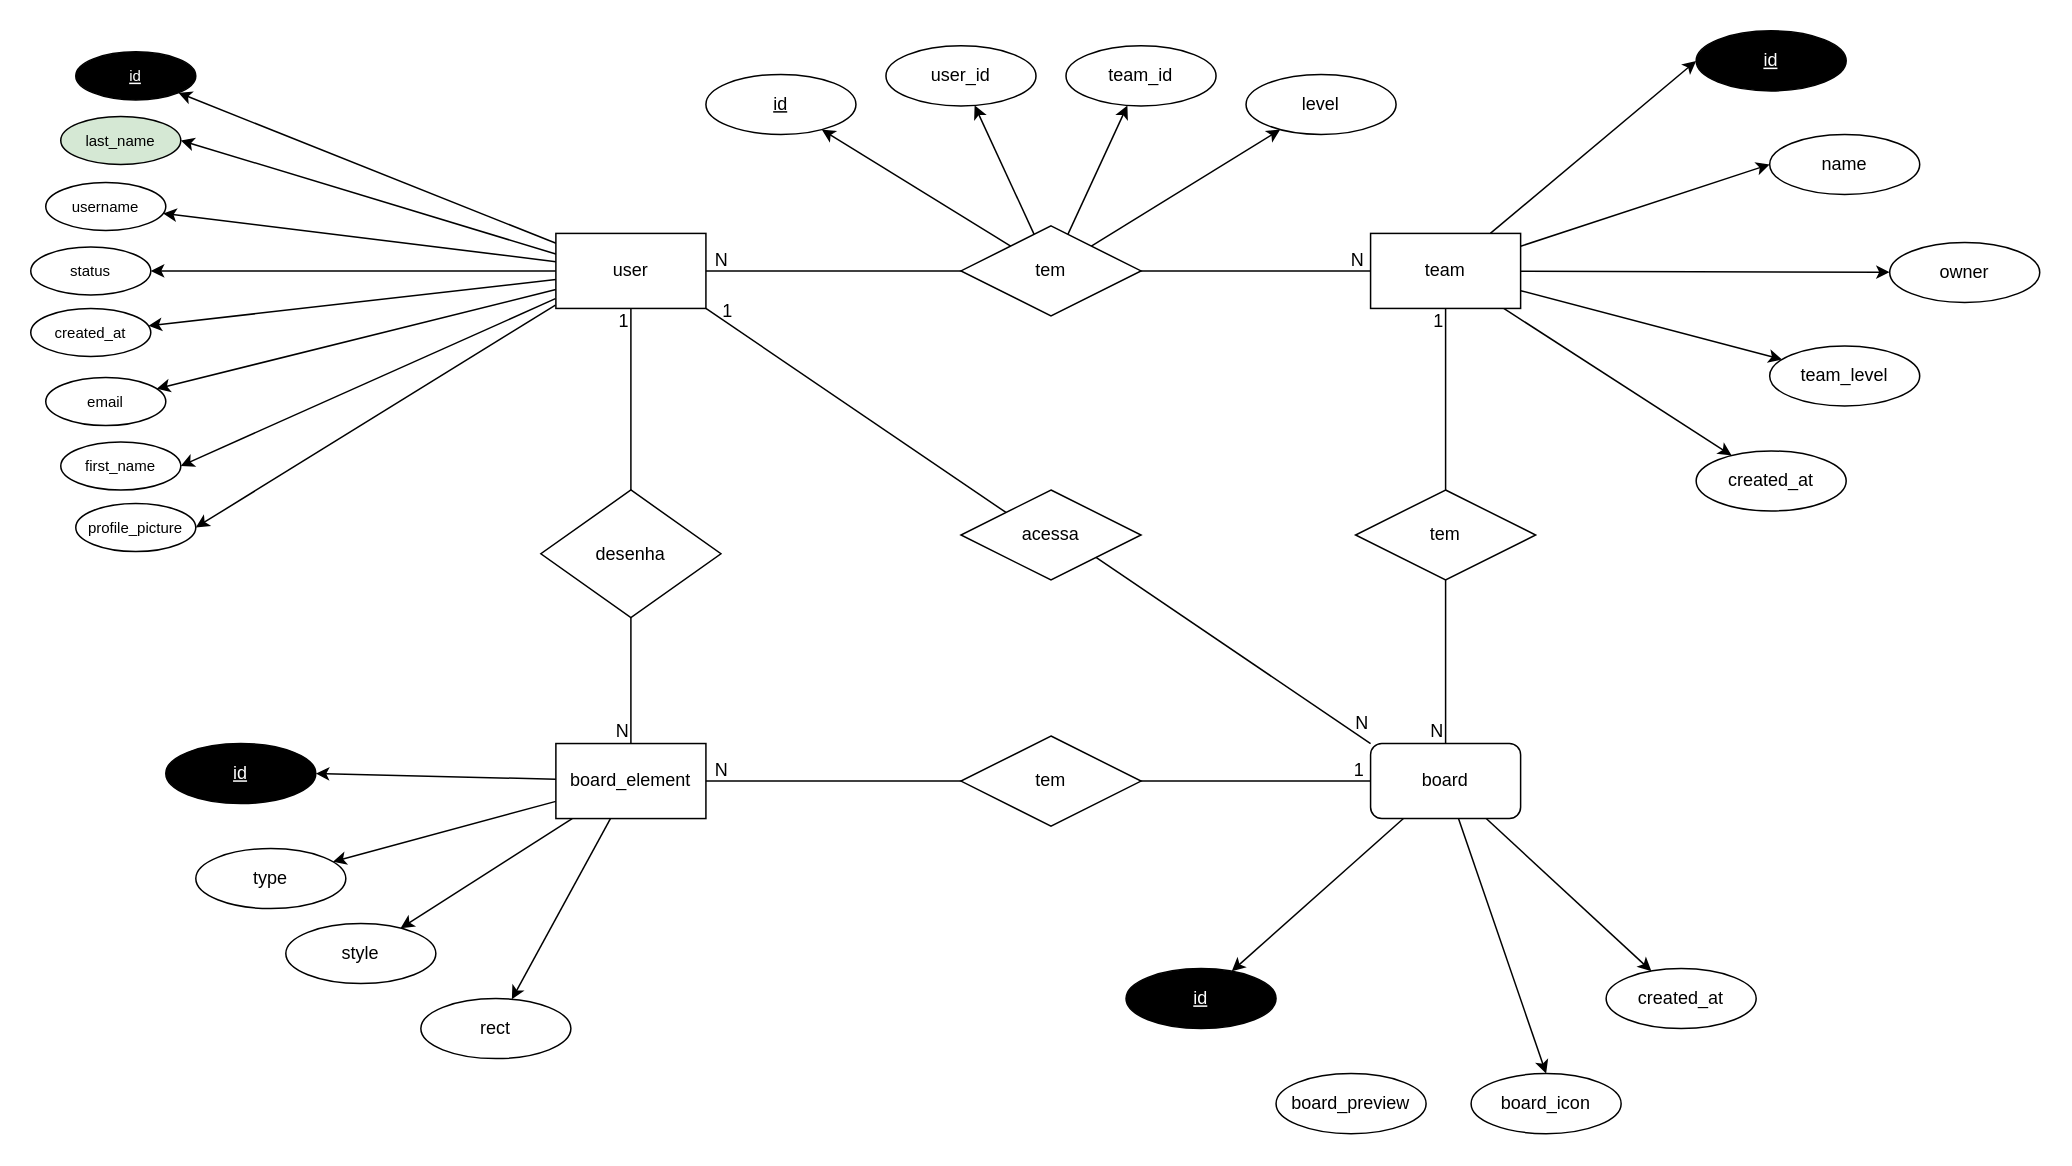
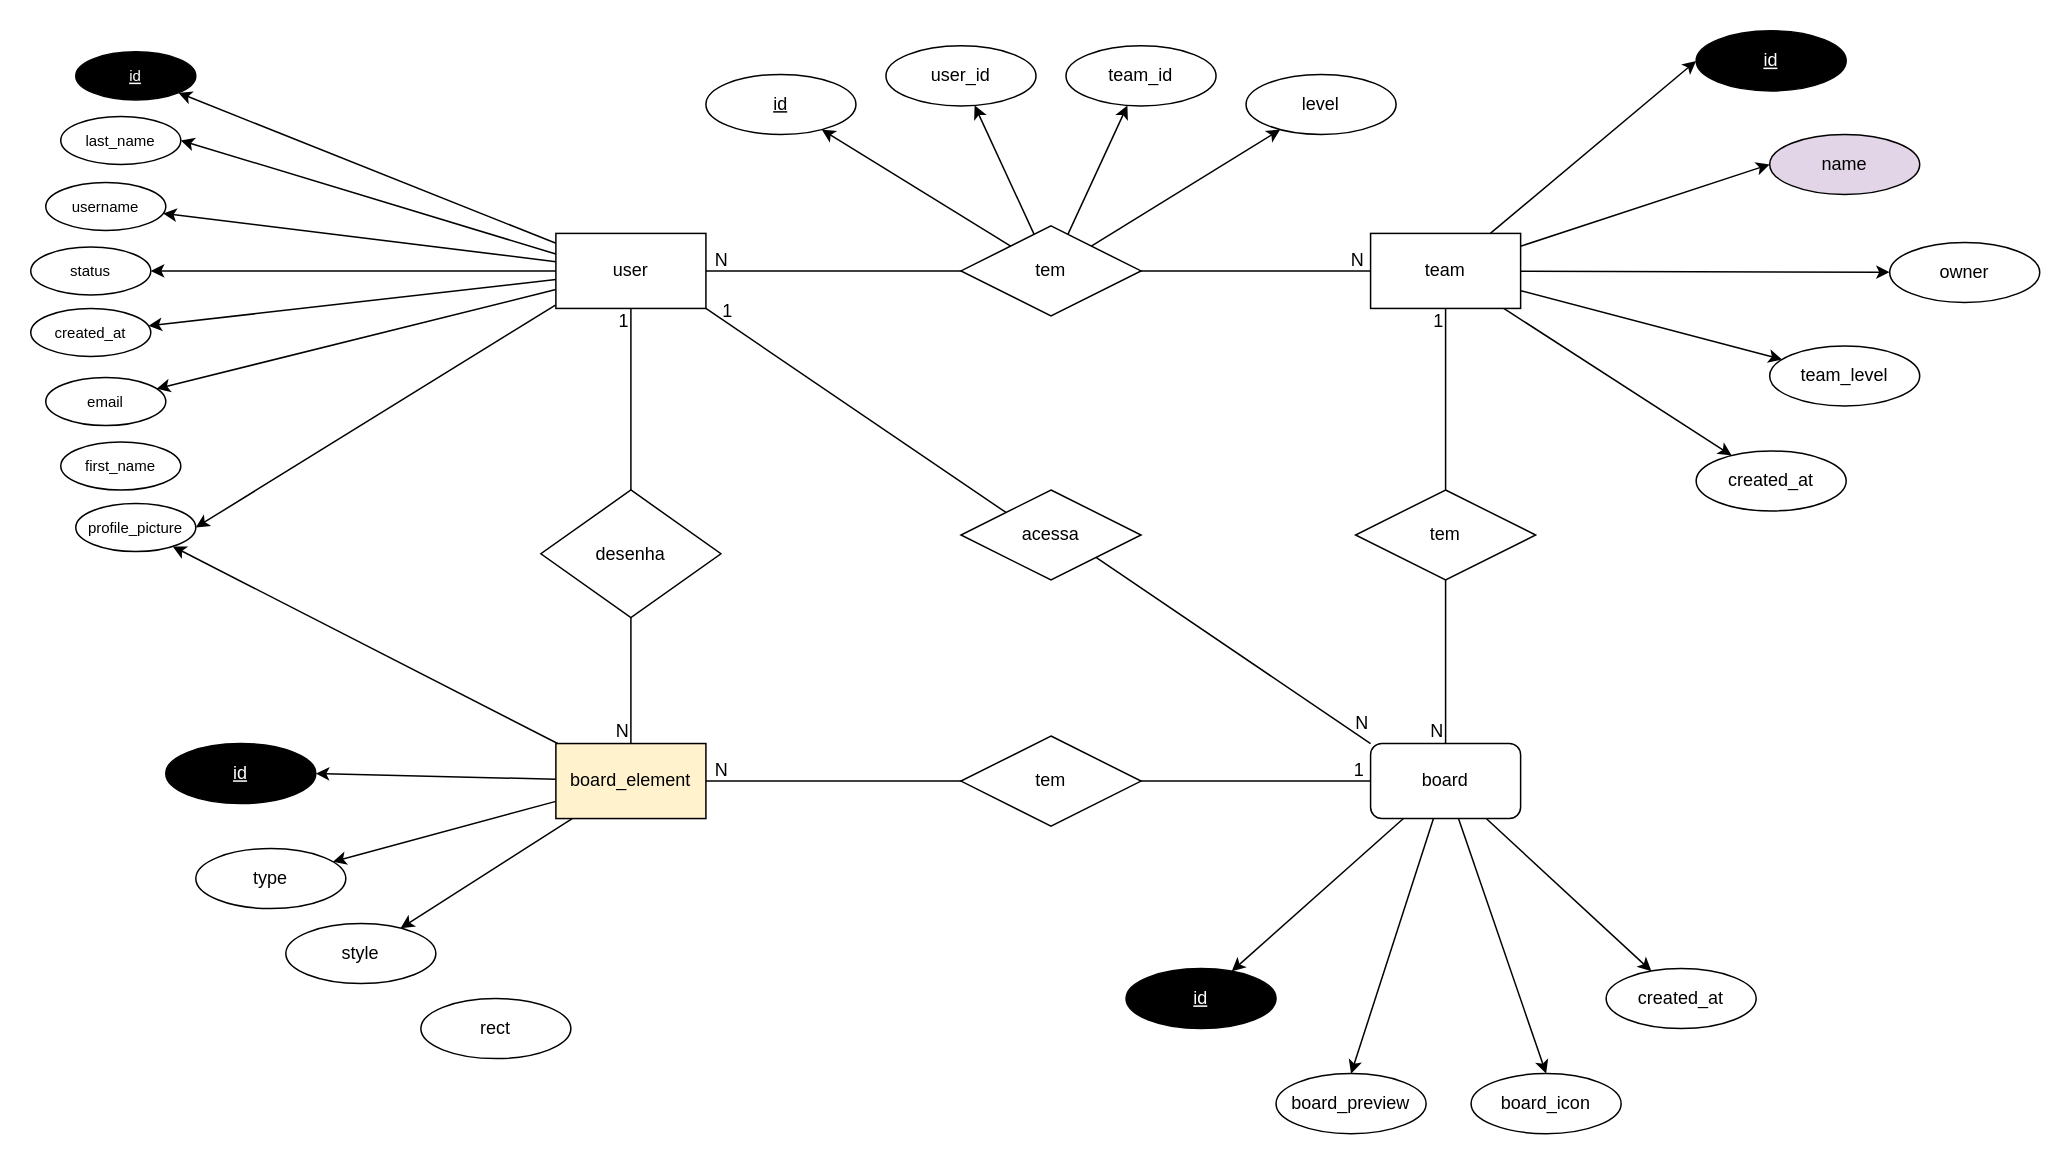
(121, 140) -> (121, 140)
(1844, 164) -> (1844, 164)
(372, 380) -> none
(631, 781) -> (631, 781)
(563, 904) -> (369, 647)
none -> (1393, 941)
